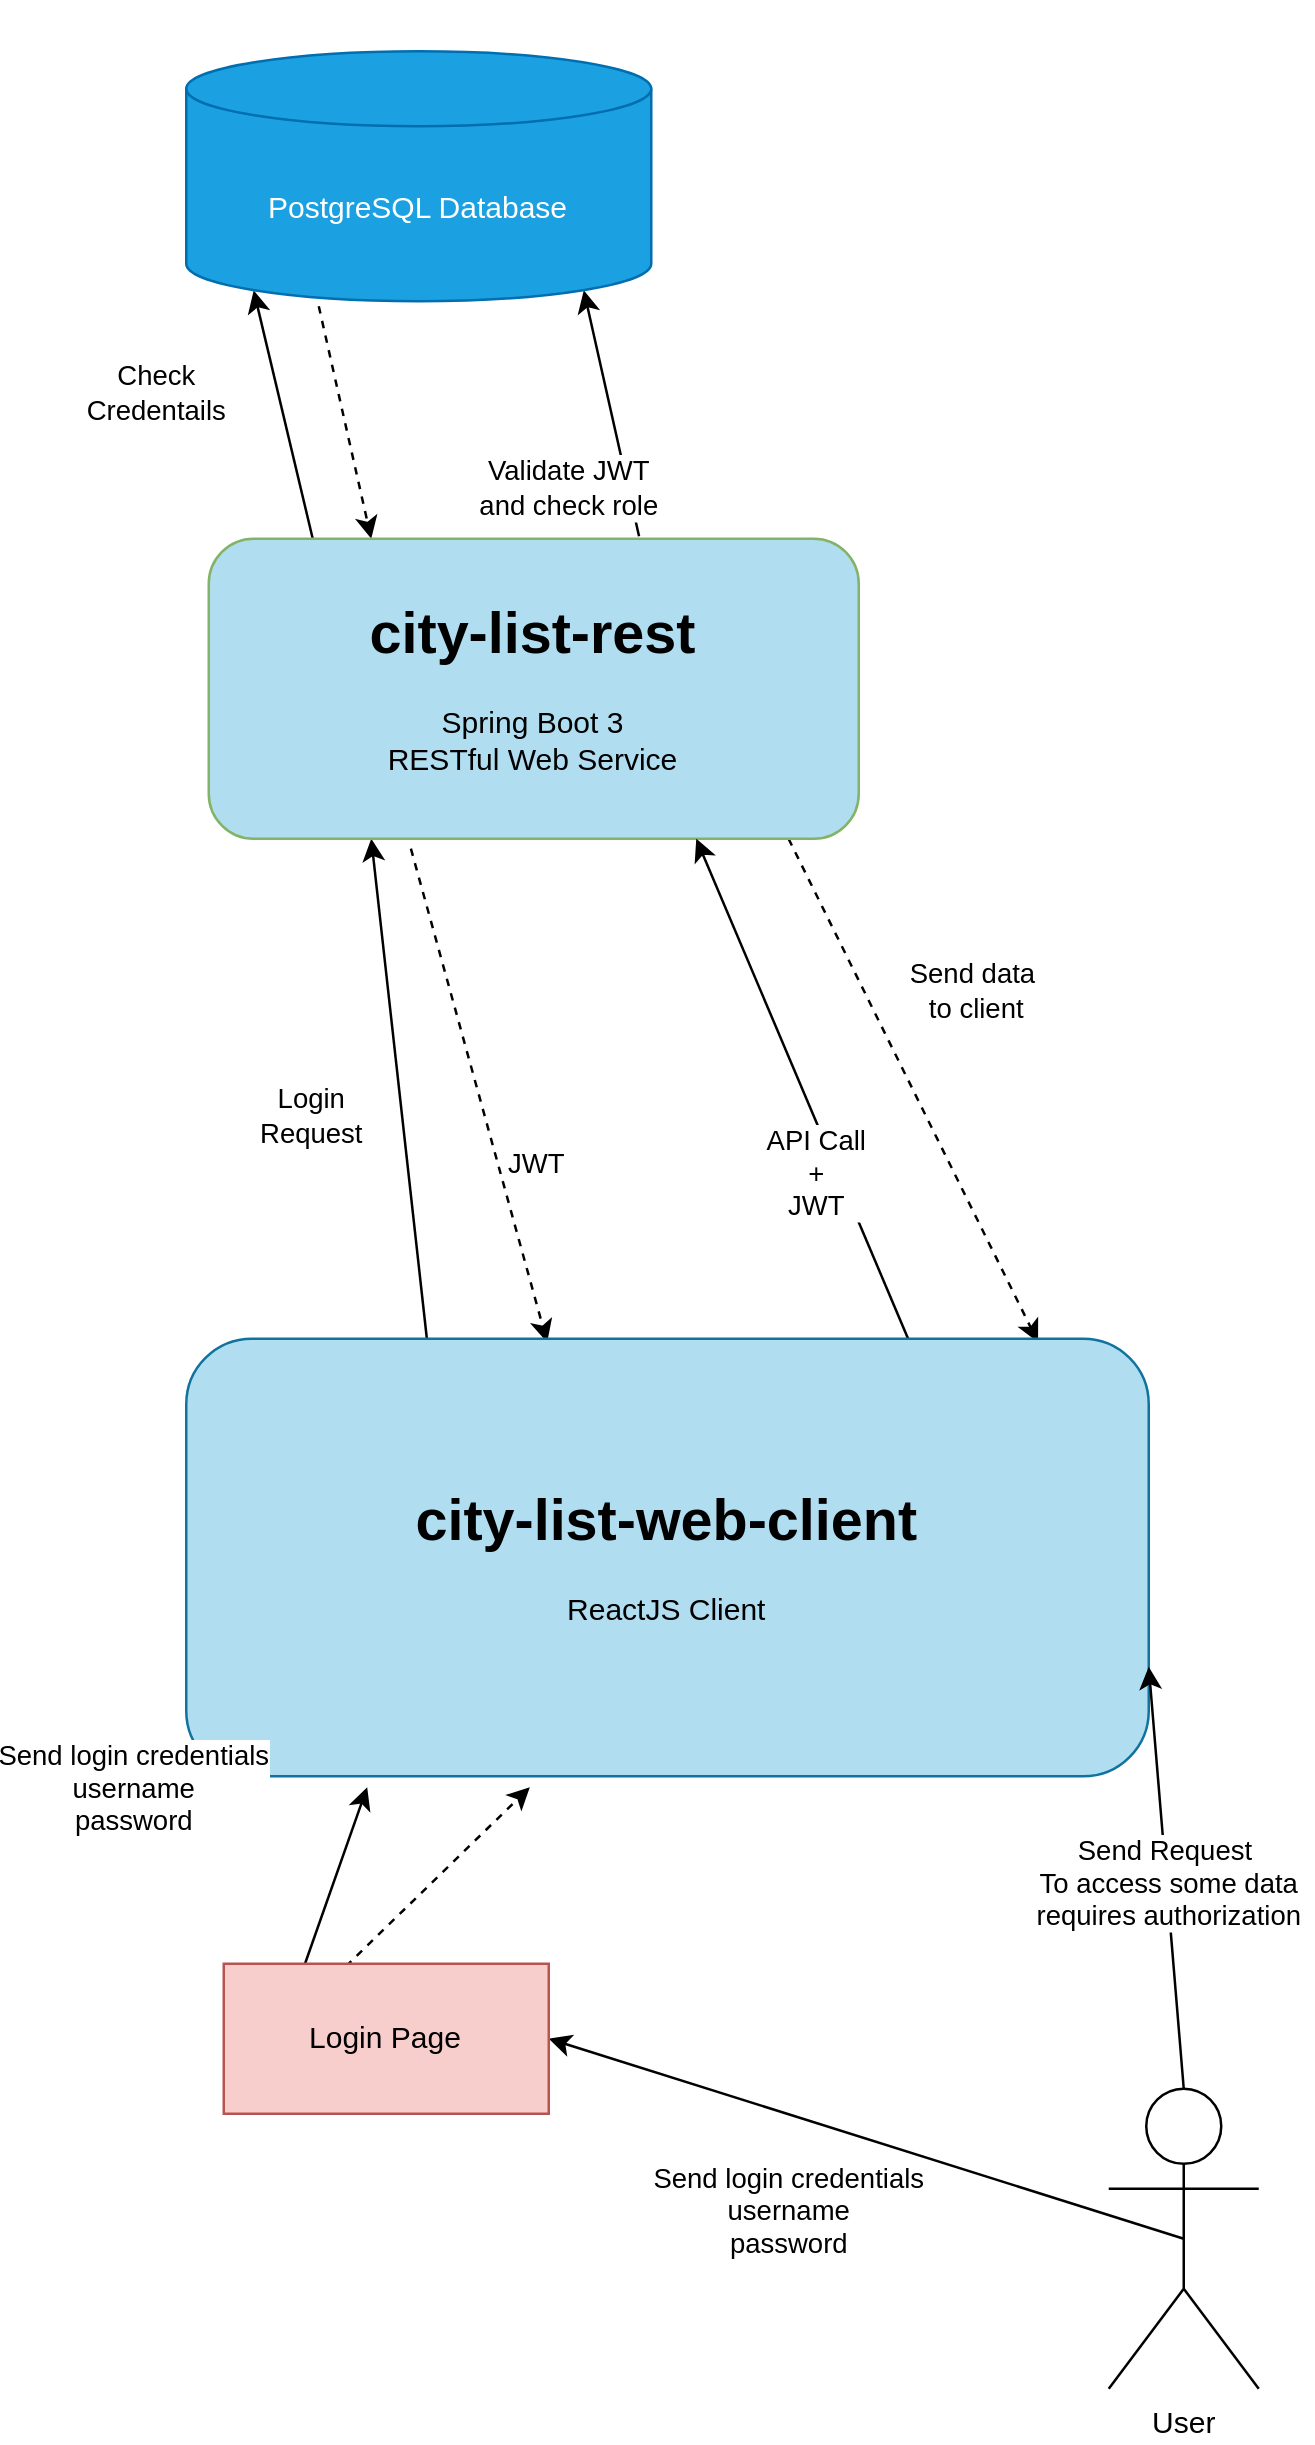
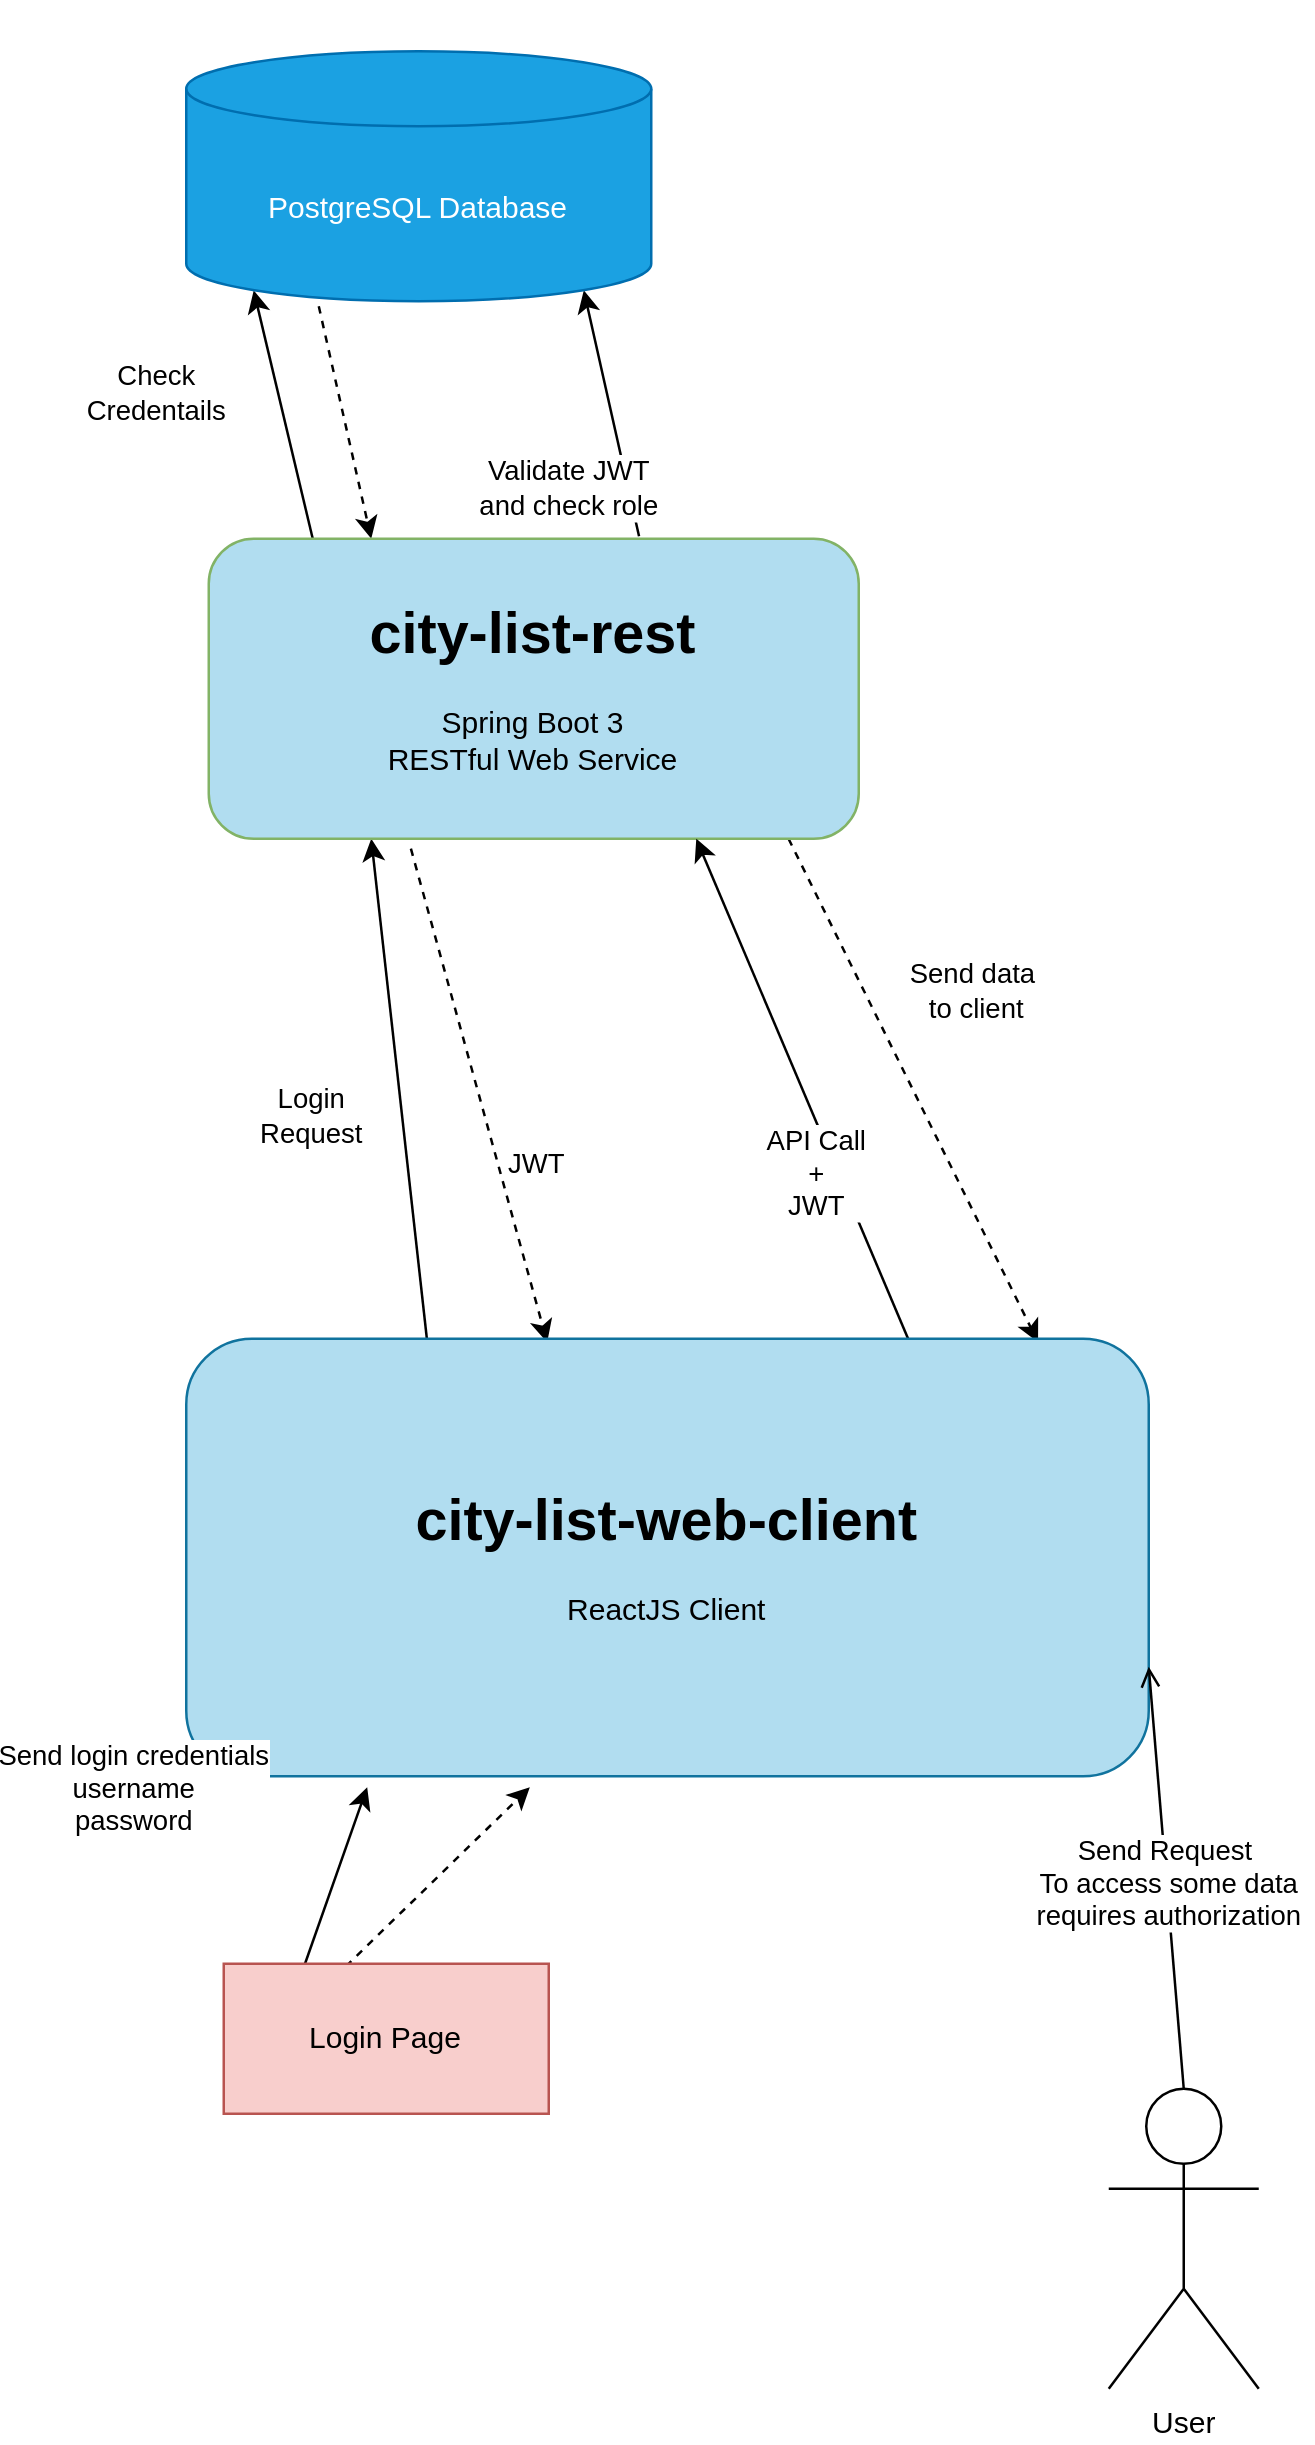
(1150, 1685) -> (1150, 1680)
(871, 2140) -> none
